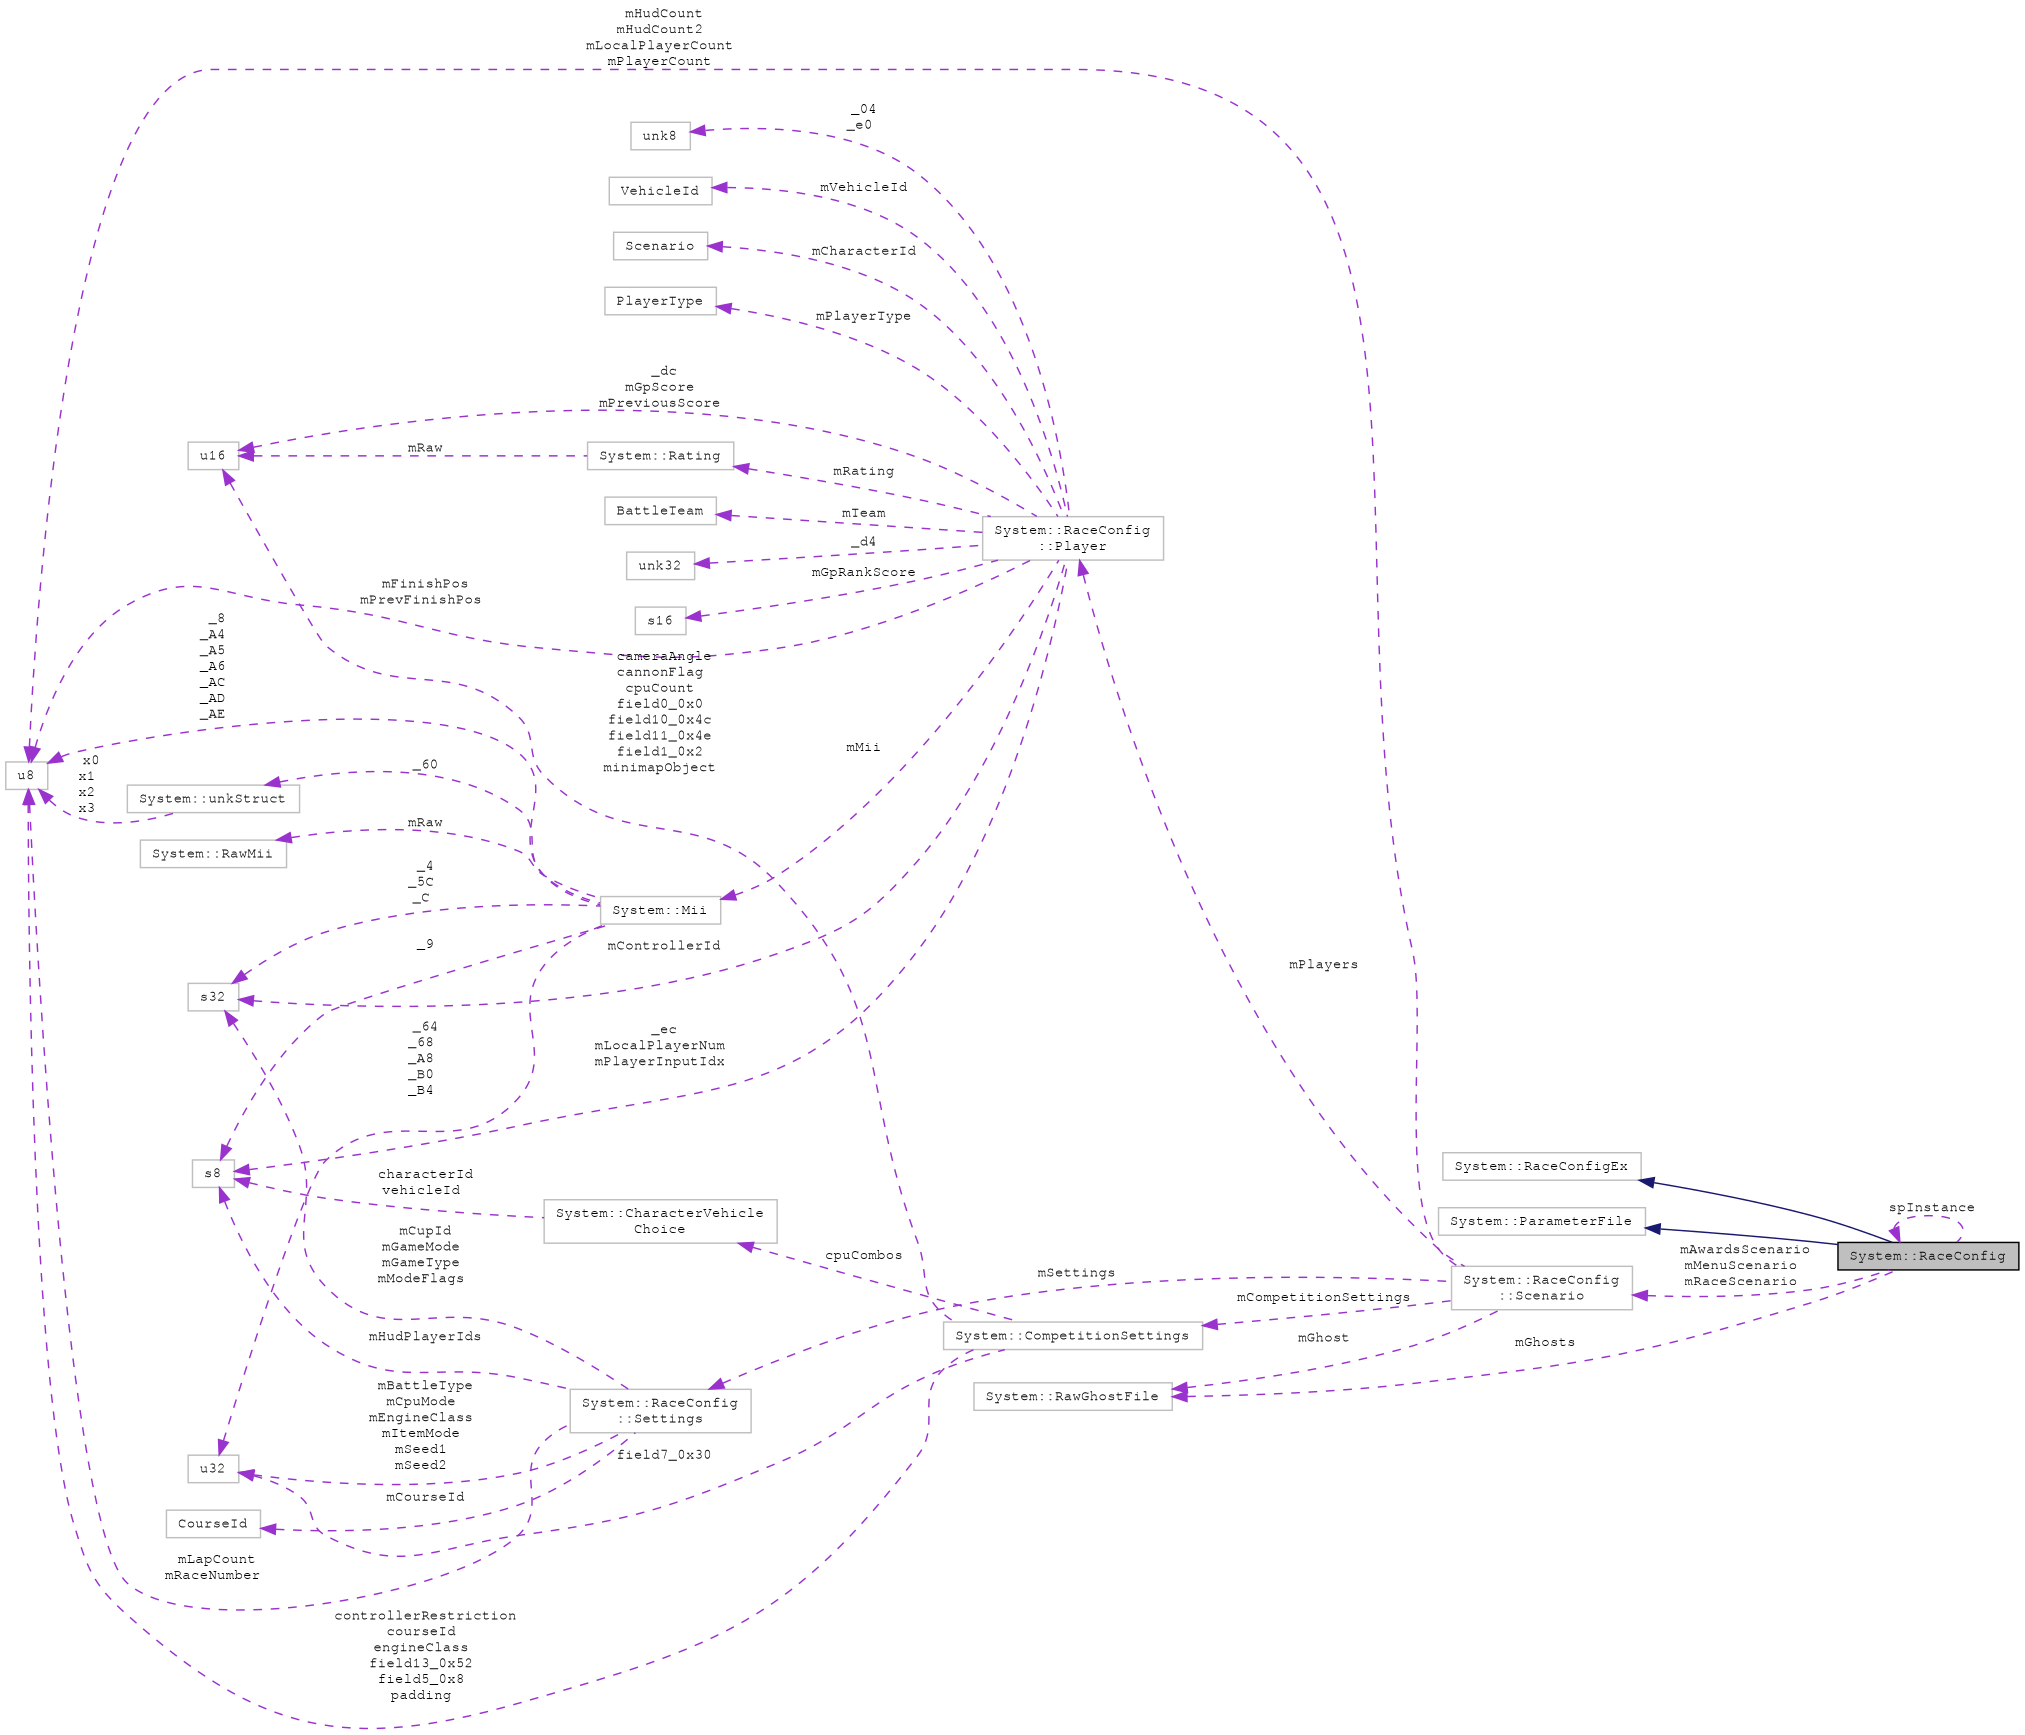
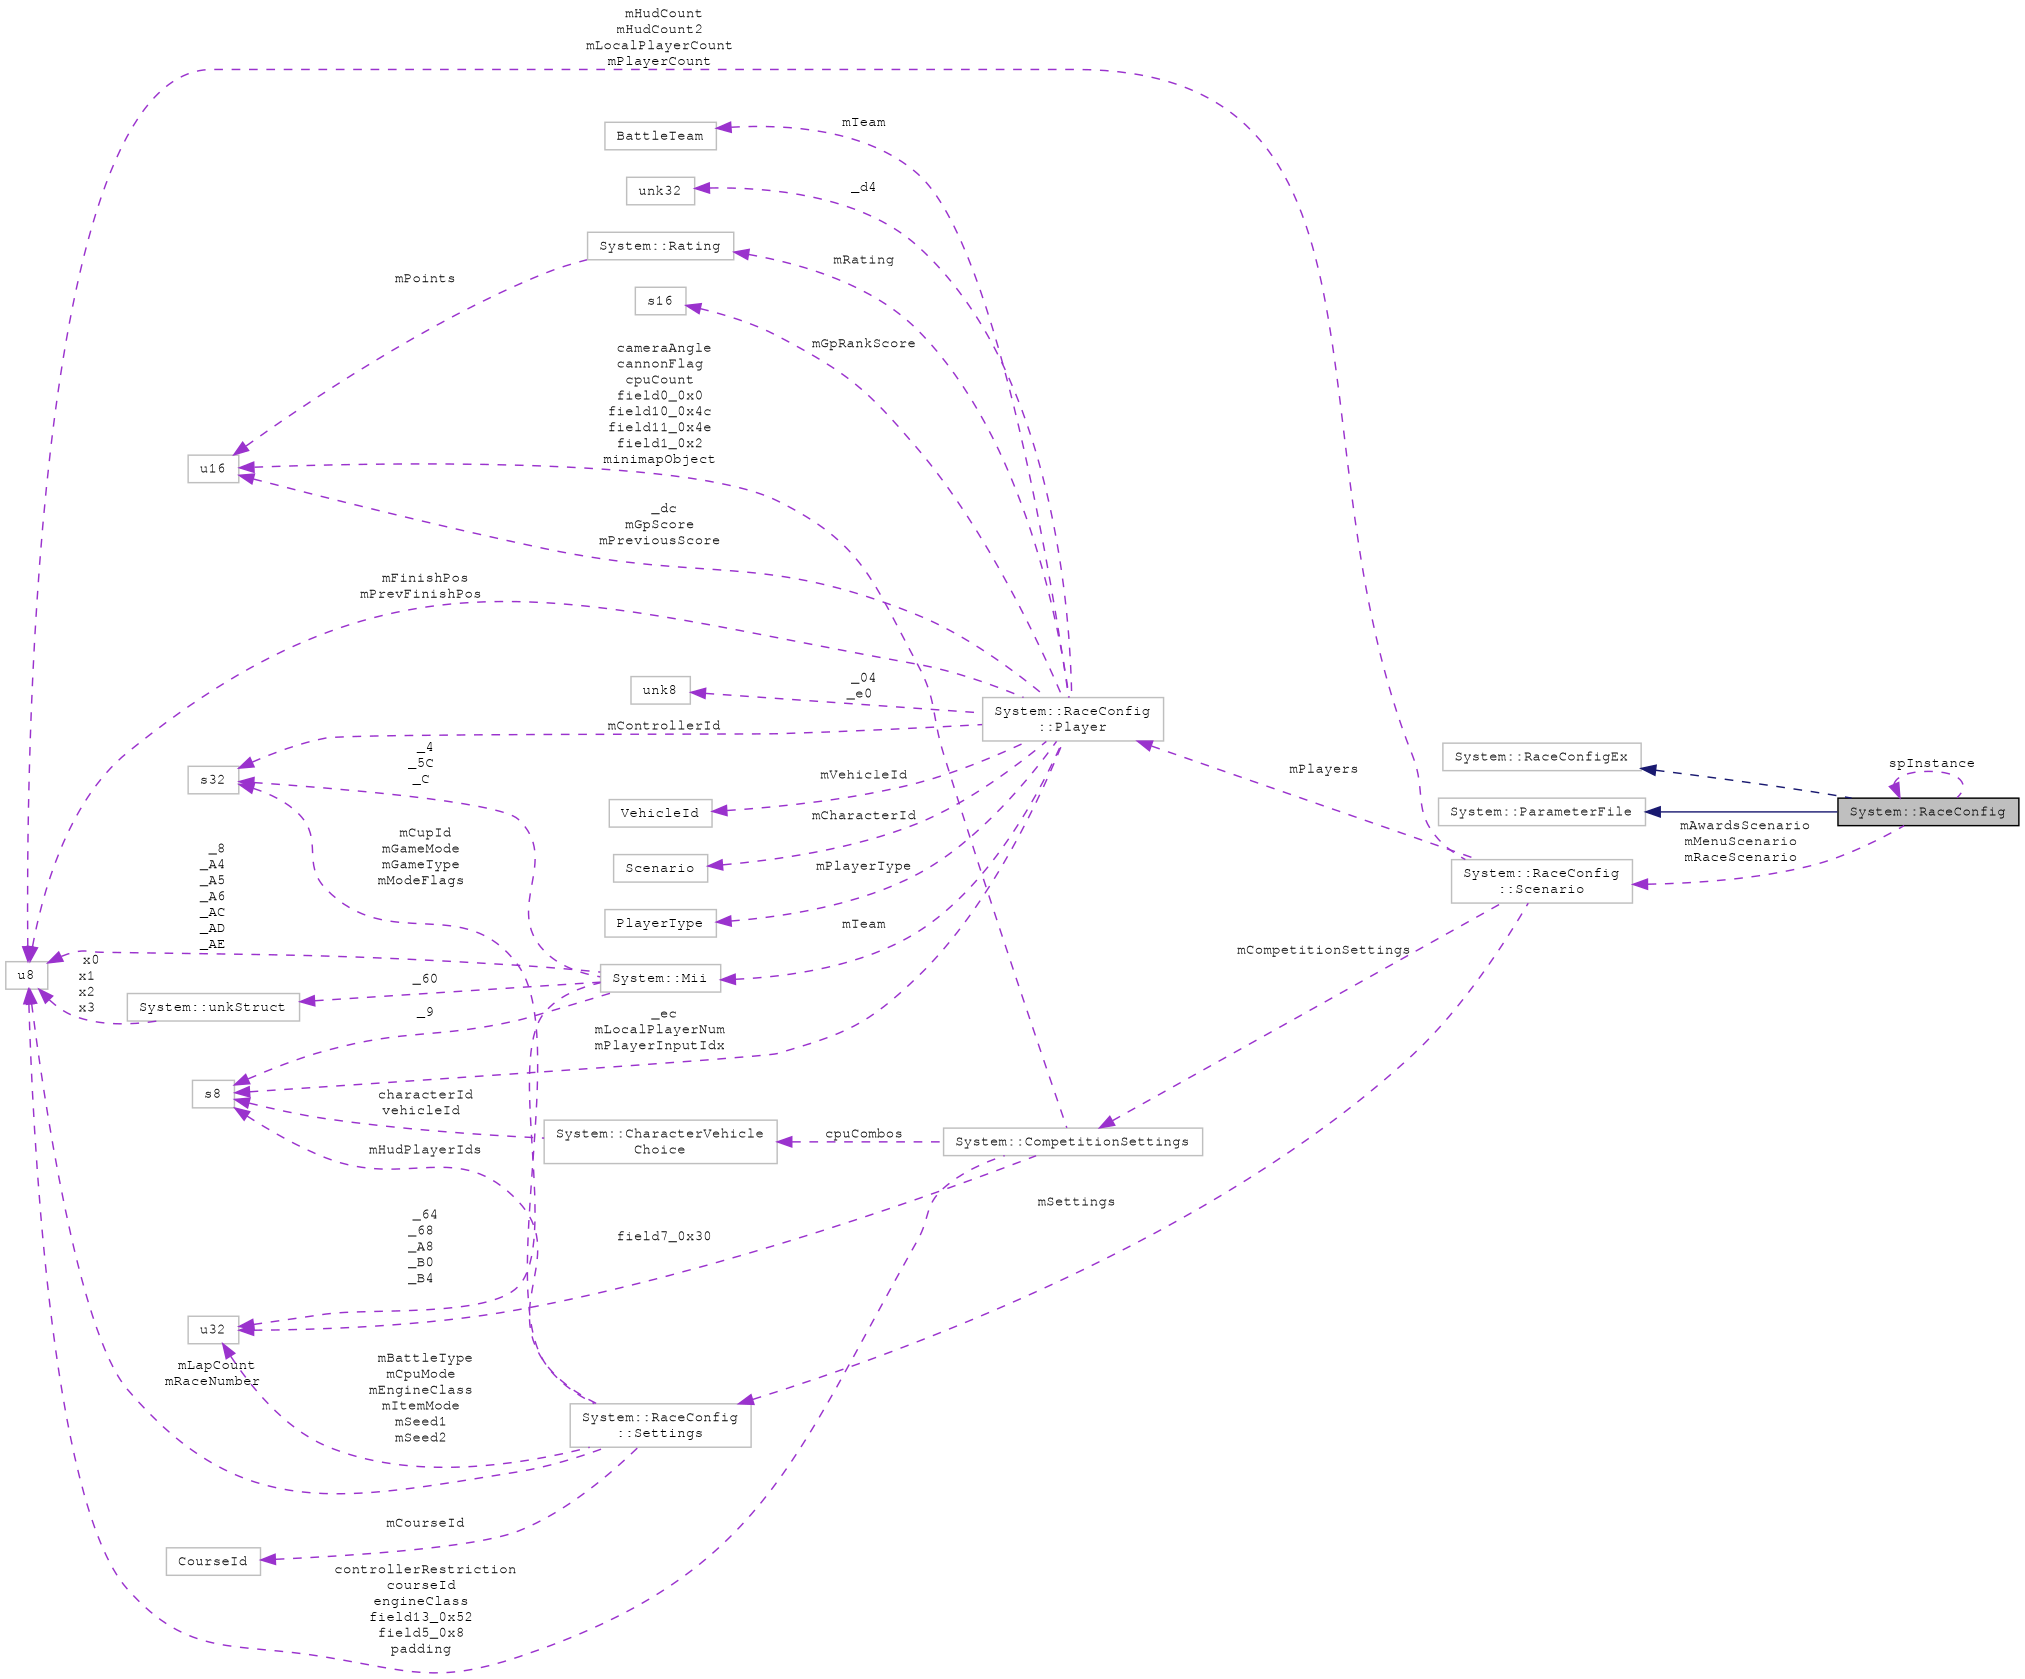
(422, 448) -> (422, 279)
(860, 748) -> (860, 924)
(213, 854) -> none
(1775, 1207) -> (1754, 783)
(1073, 1397) -> none
